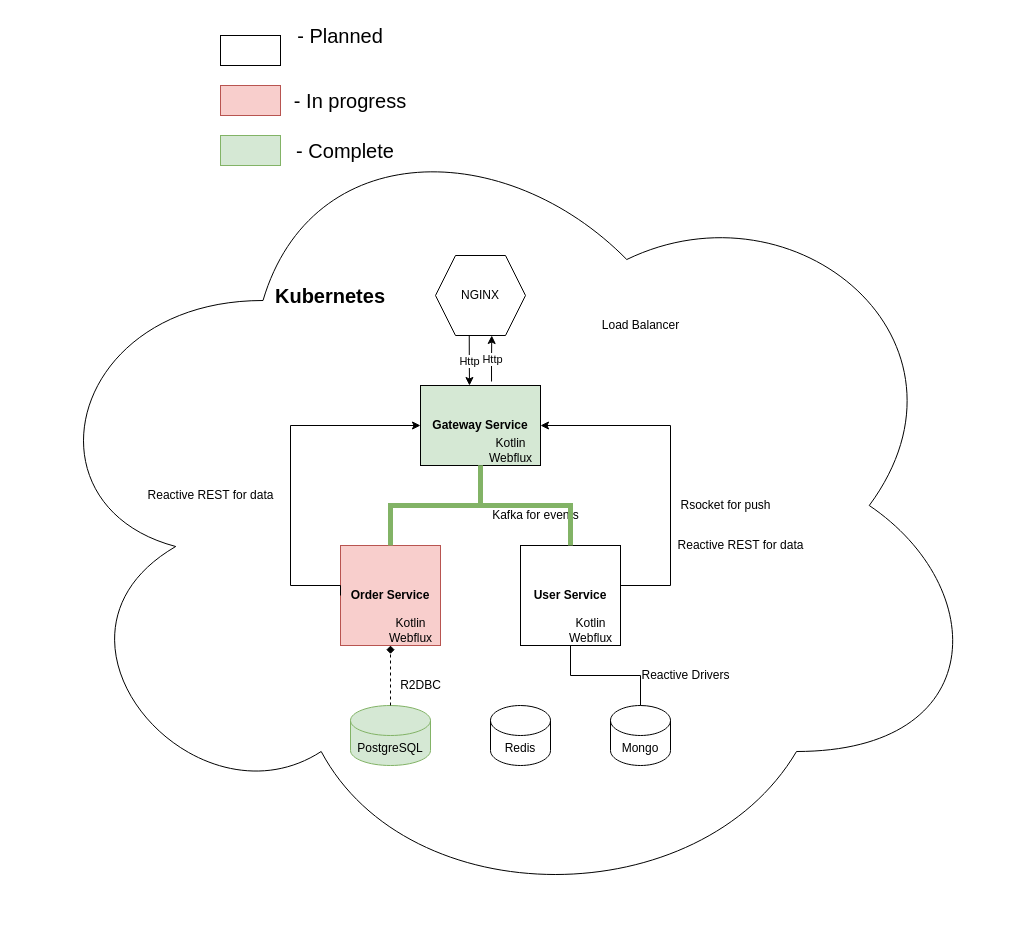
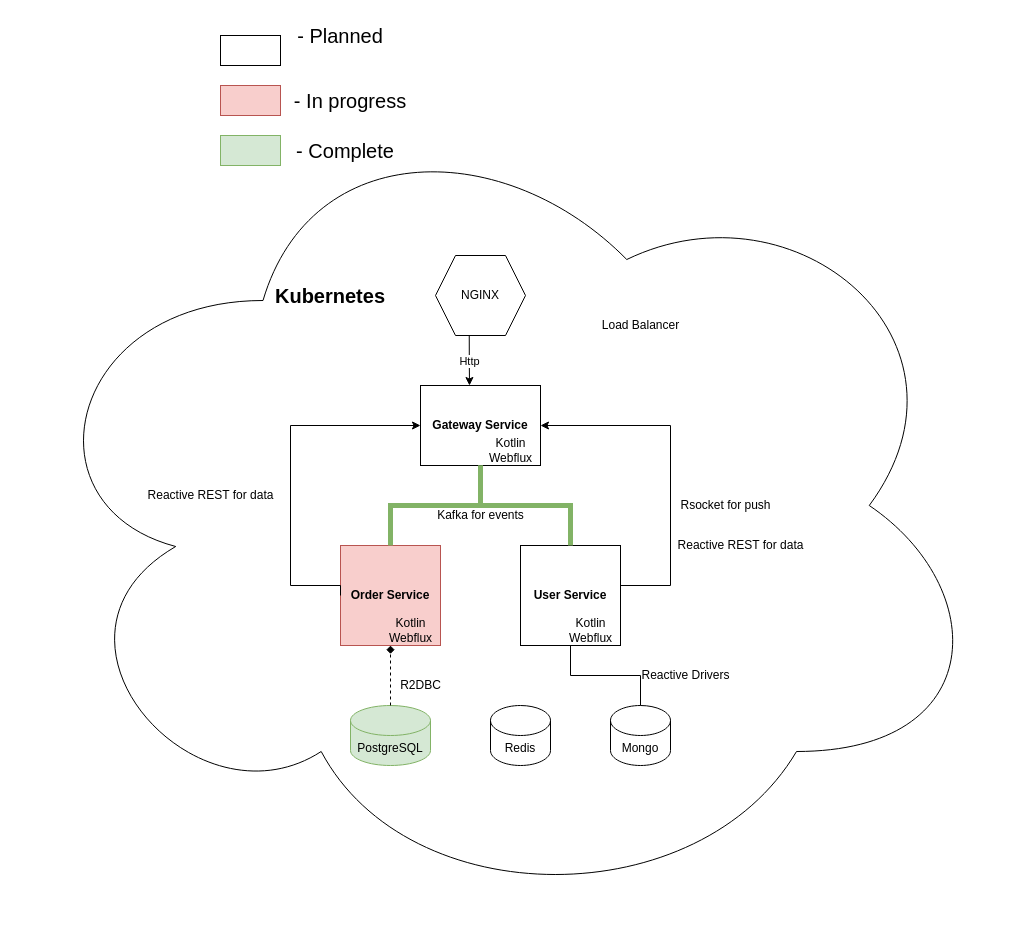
(492, 363) -> none
(481, 426) -> (481, 426)
(536, 516) -> (481, 516)
